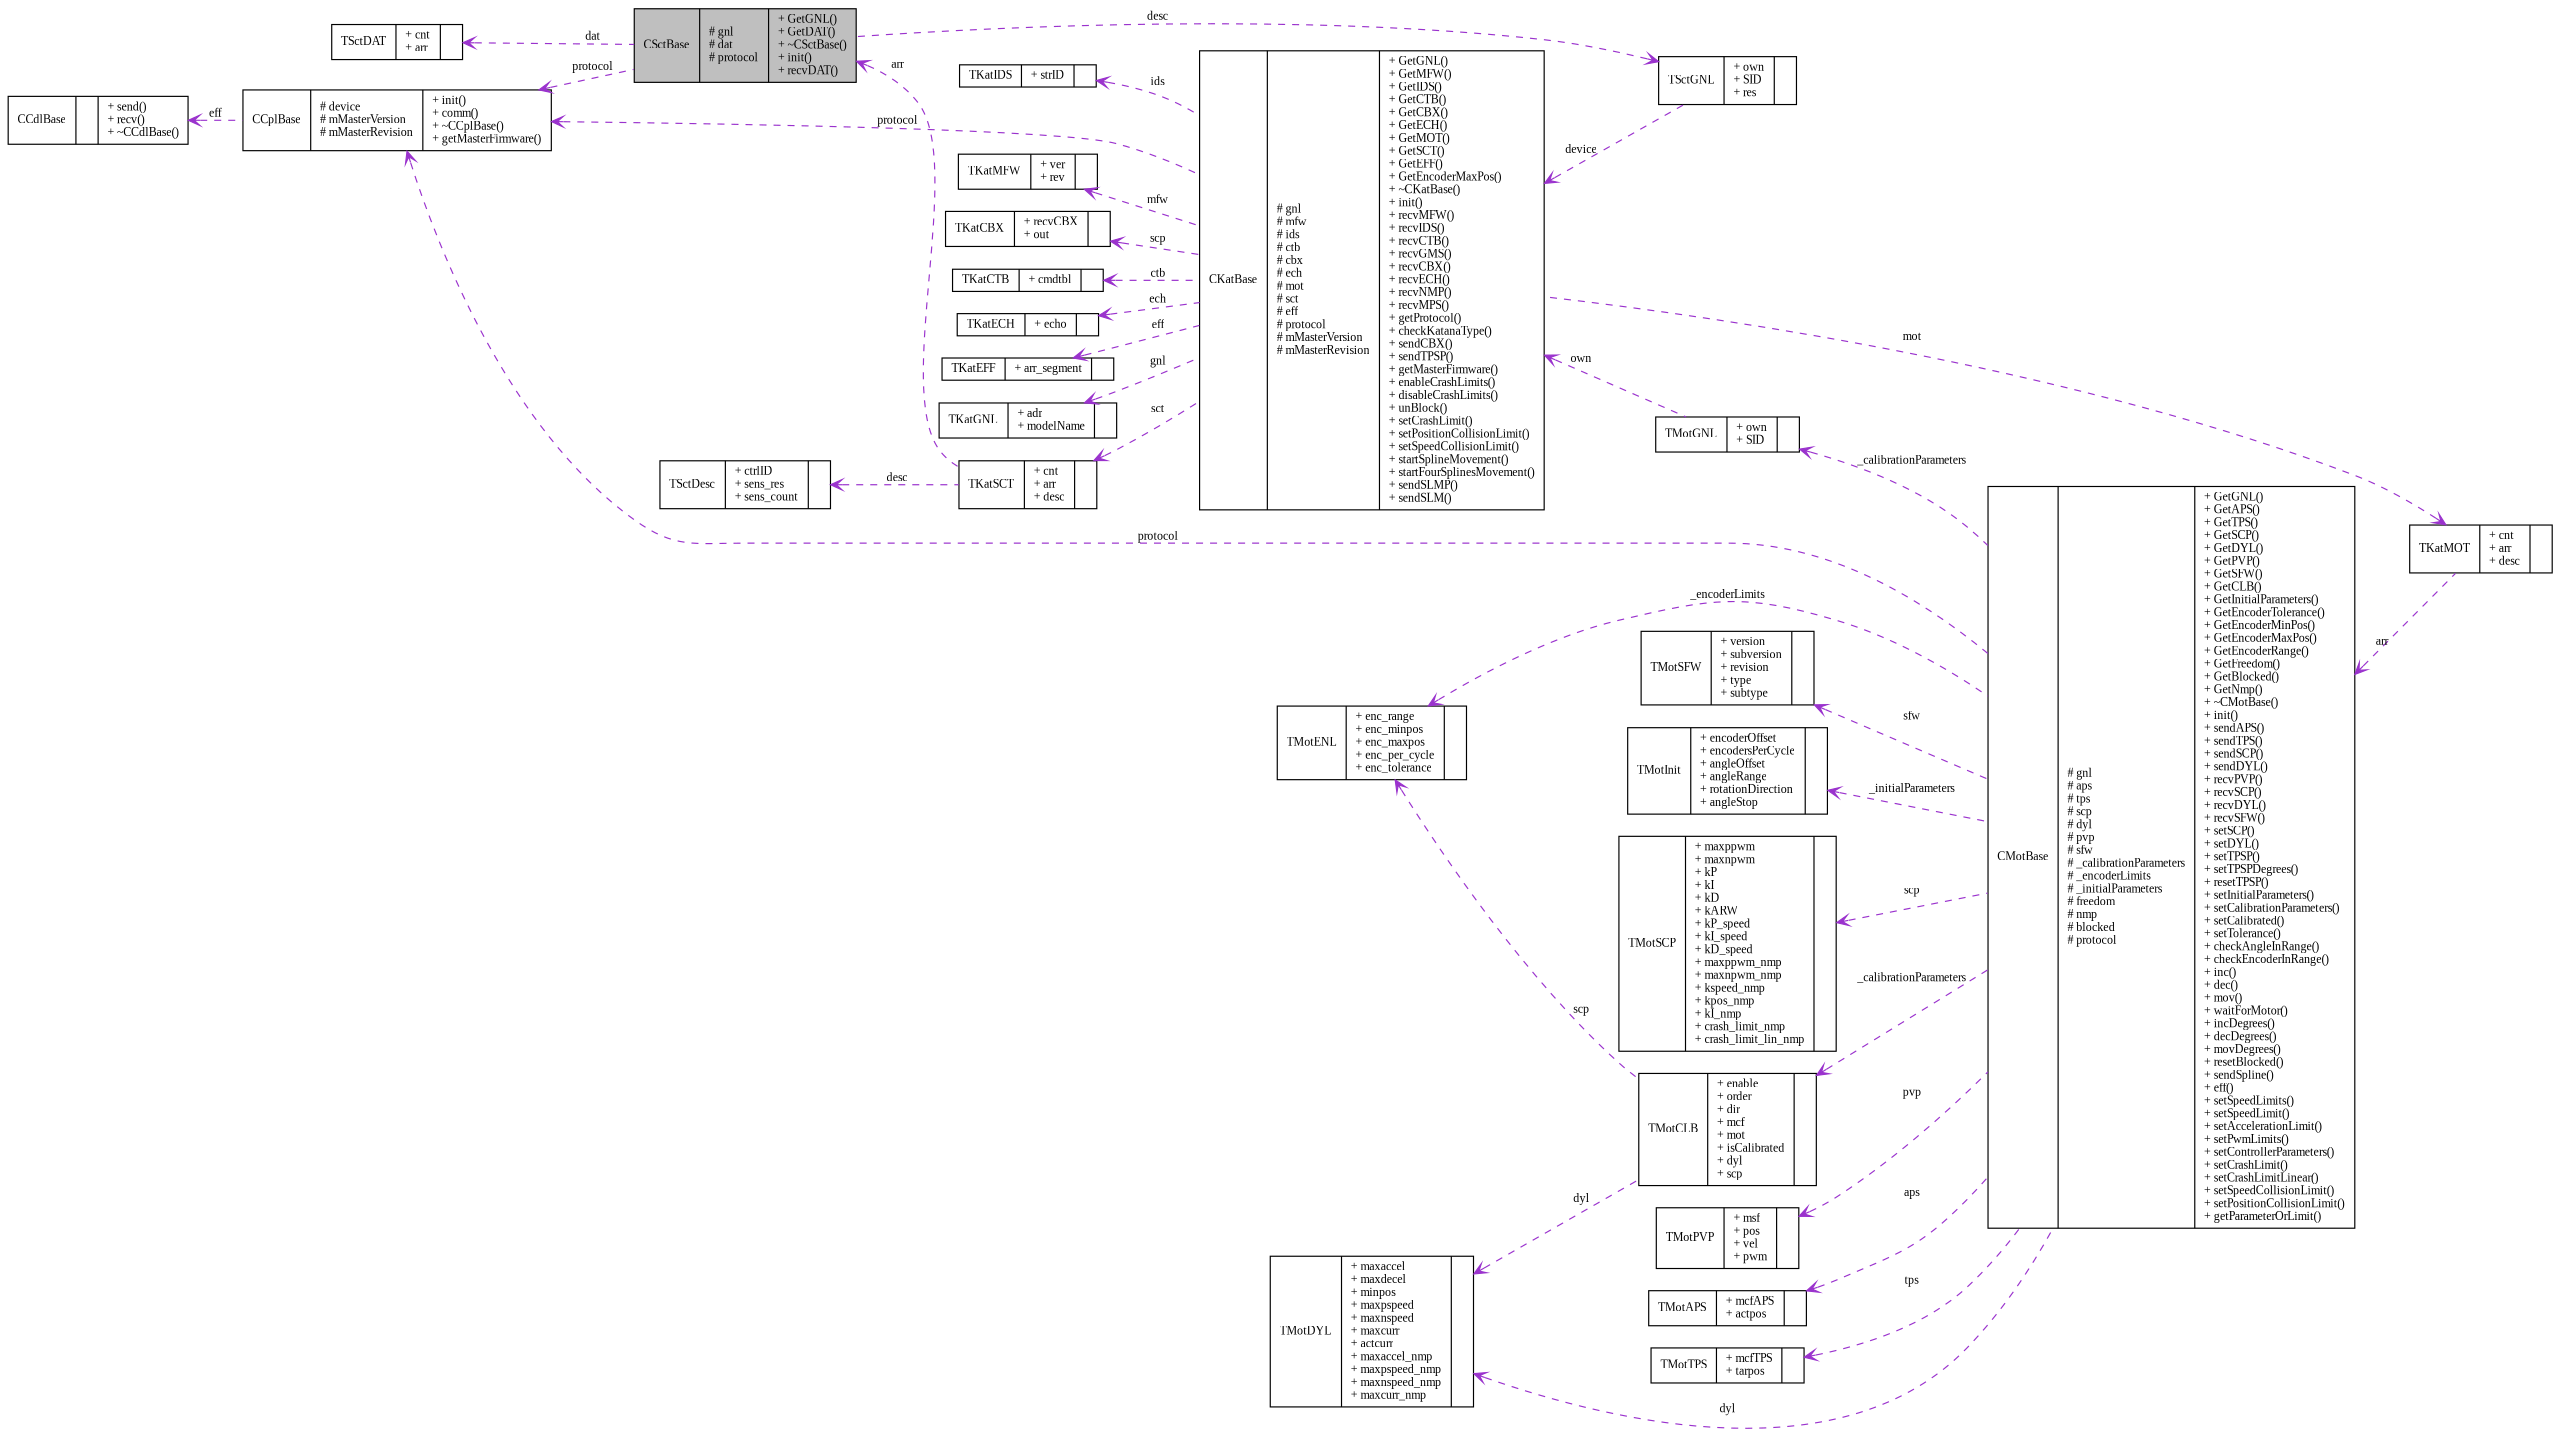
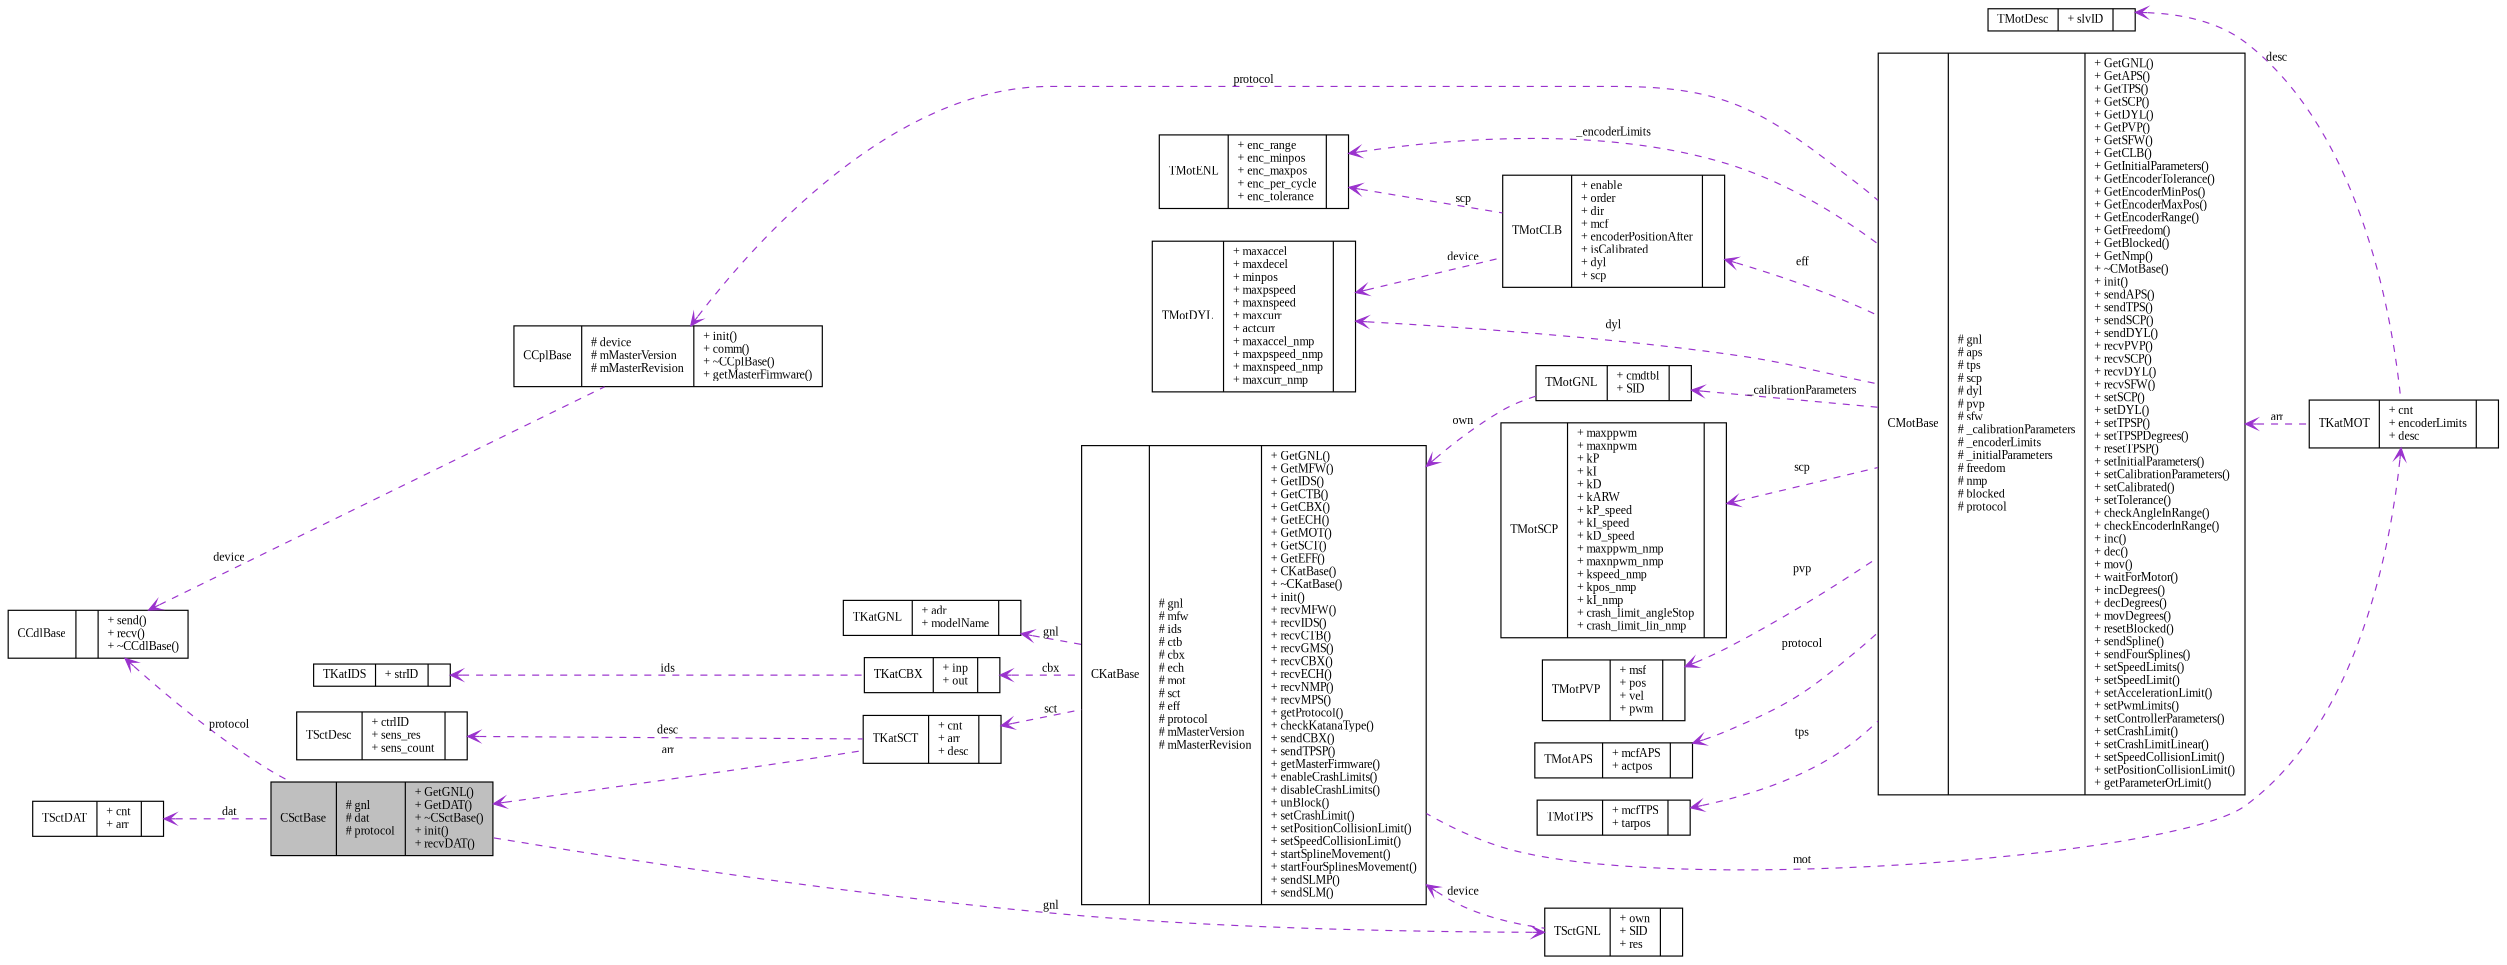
(1158, 17) -> (1051, 906)
none -> (2062, 20)
(592, 78) -> (209, 728)
(1156, 94) -> (663, 675)
(216, 114) -> (230, 558)
(885, 128) -> none
(1028, 172) -> none
(1445, 177) -> (1304, 572)
(1051, 222) -> (955, 668)
(1158, 239) -> (1051, 669)
(1028, 280) -> none
(1028, 325) -> none
(1028, 369) -> none
(1752, 428) -> (1638, 376)
(2500, 548) -> (2428, 423)
(1728, 668) -> none
(1728, 771) -> none
(1912, 978) -> (1802, 262)
(1740, 1027) -> (1636, 613)
(2219, 1088) -> (2142, 655)
(1732, 1135) -> (1637, 237)
(1912, 1193) -> (1802, 644)
(1582, 1199) -> (1464, 258)
